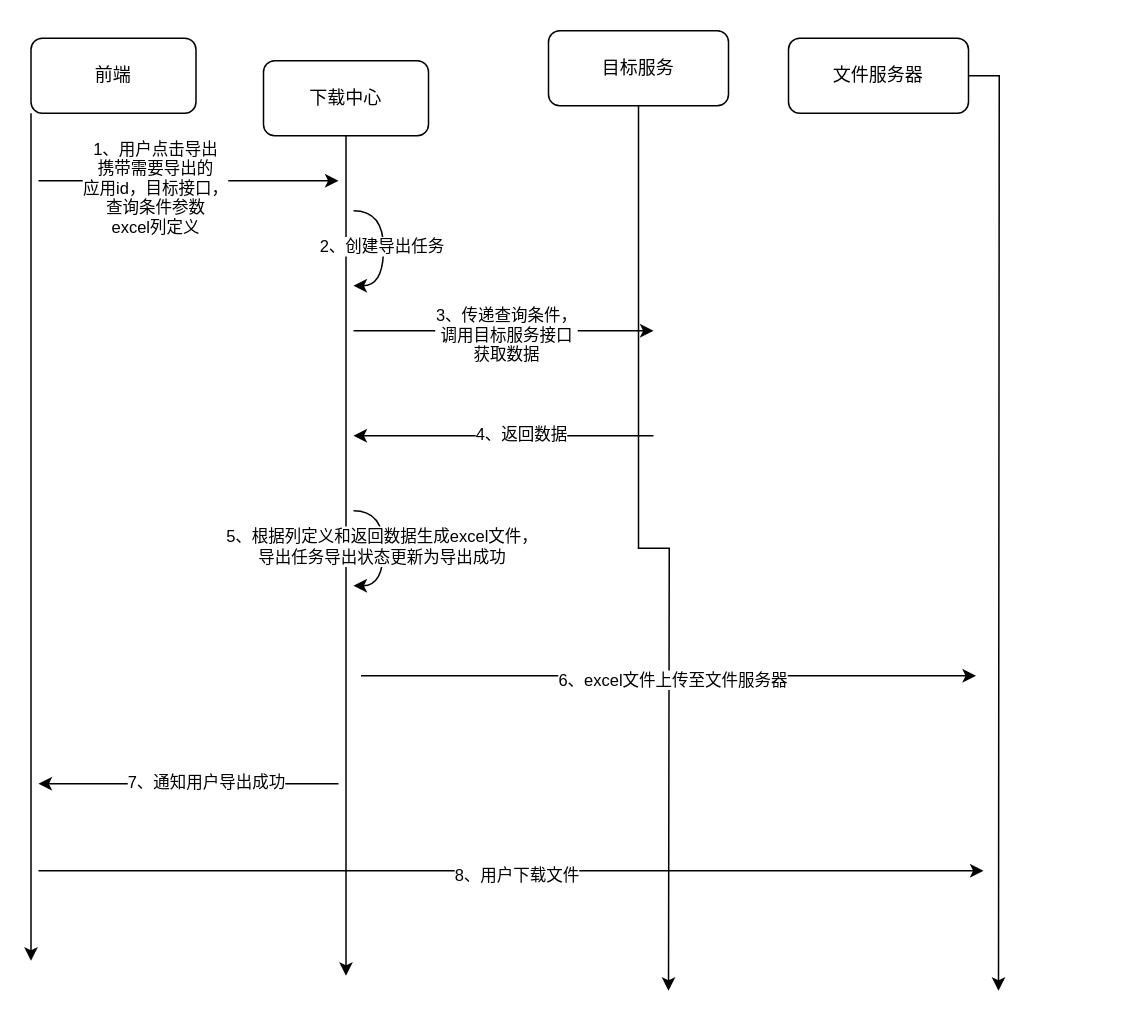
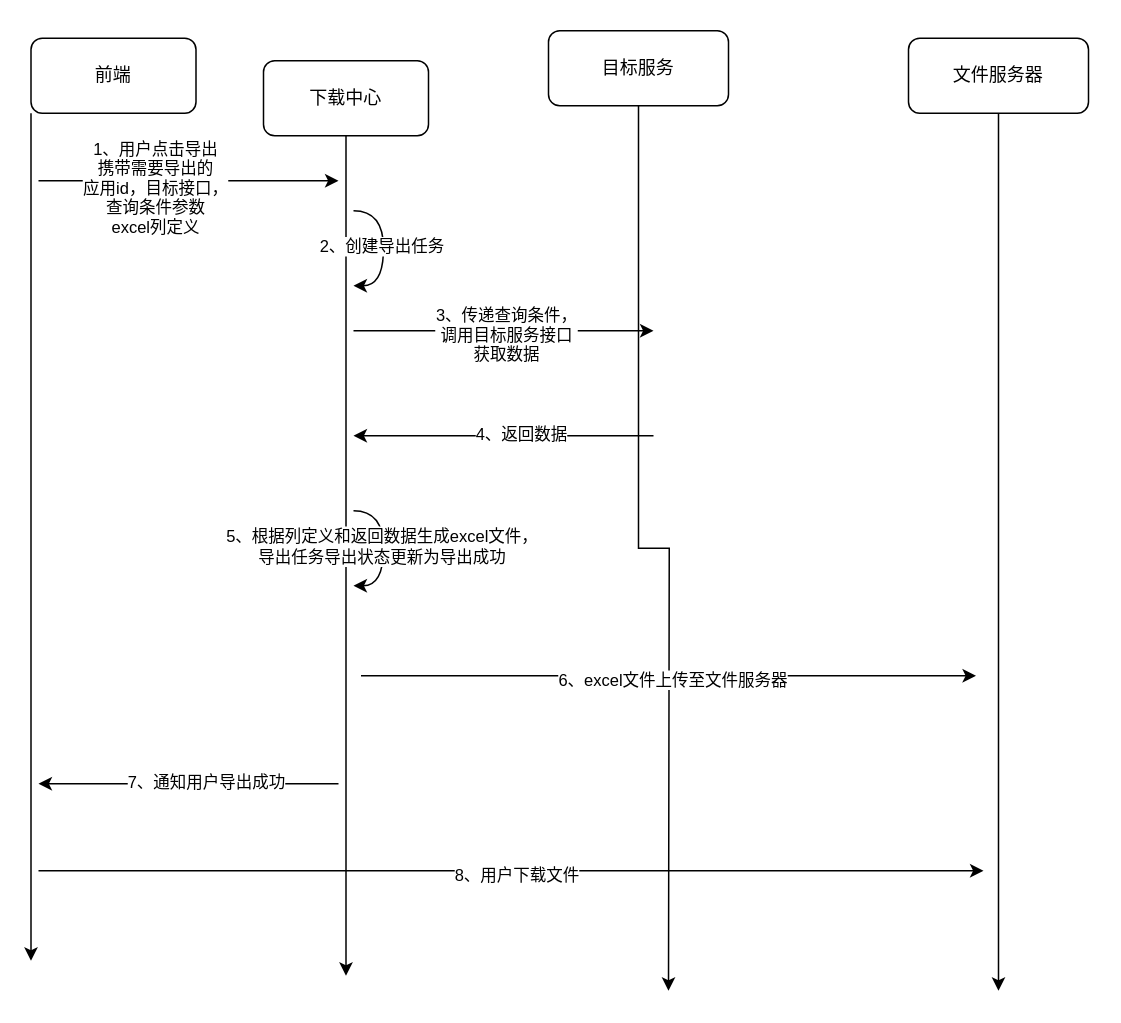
(878, 76) -> (998, 76)
